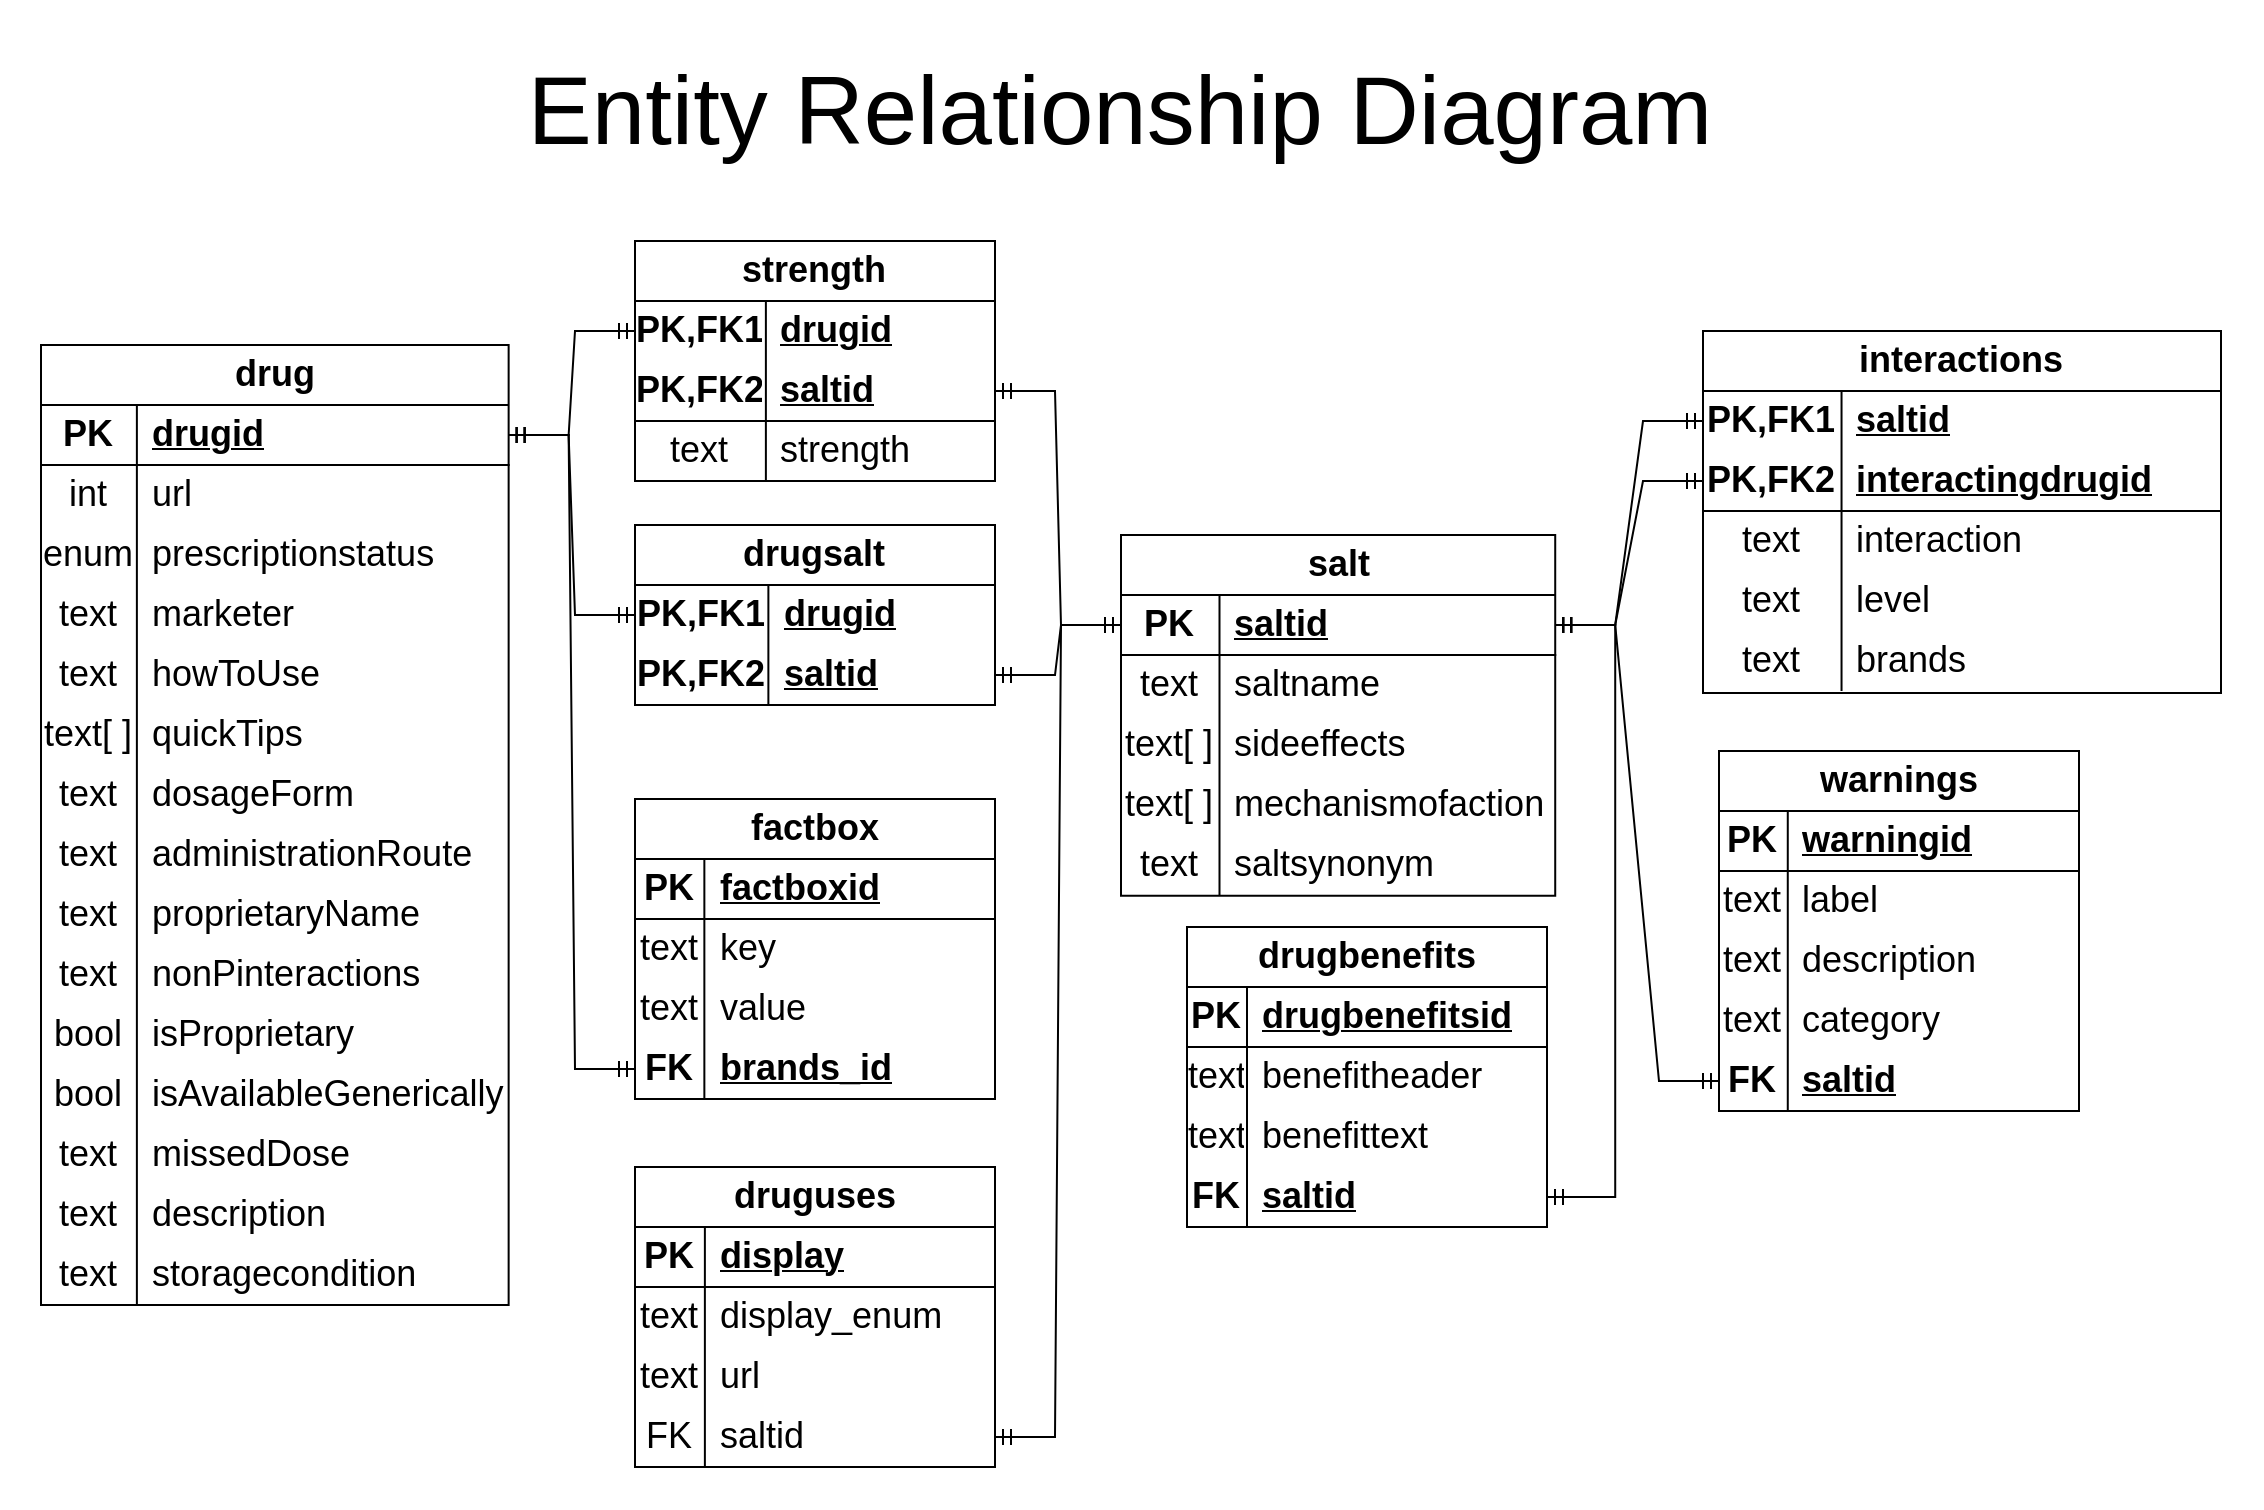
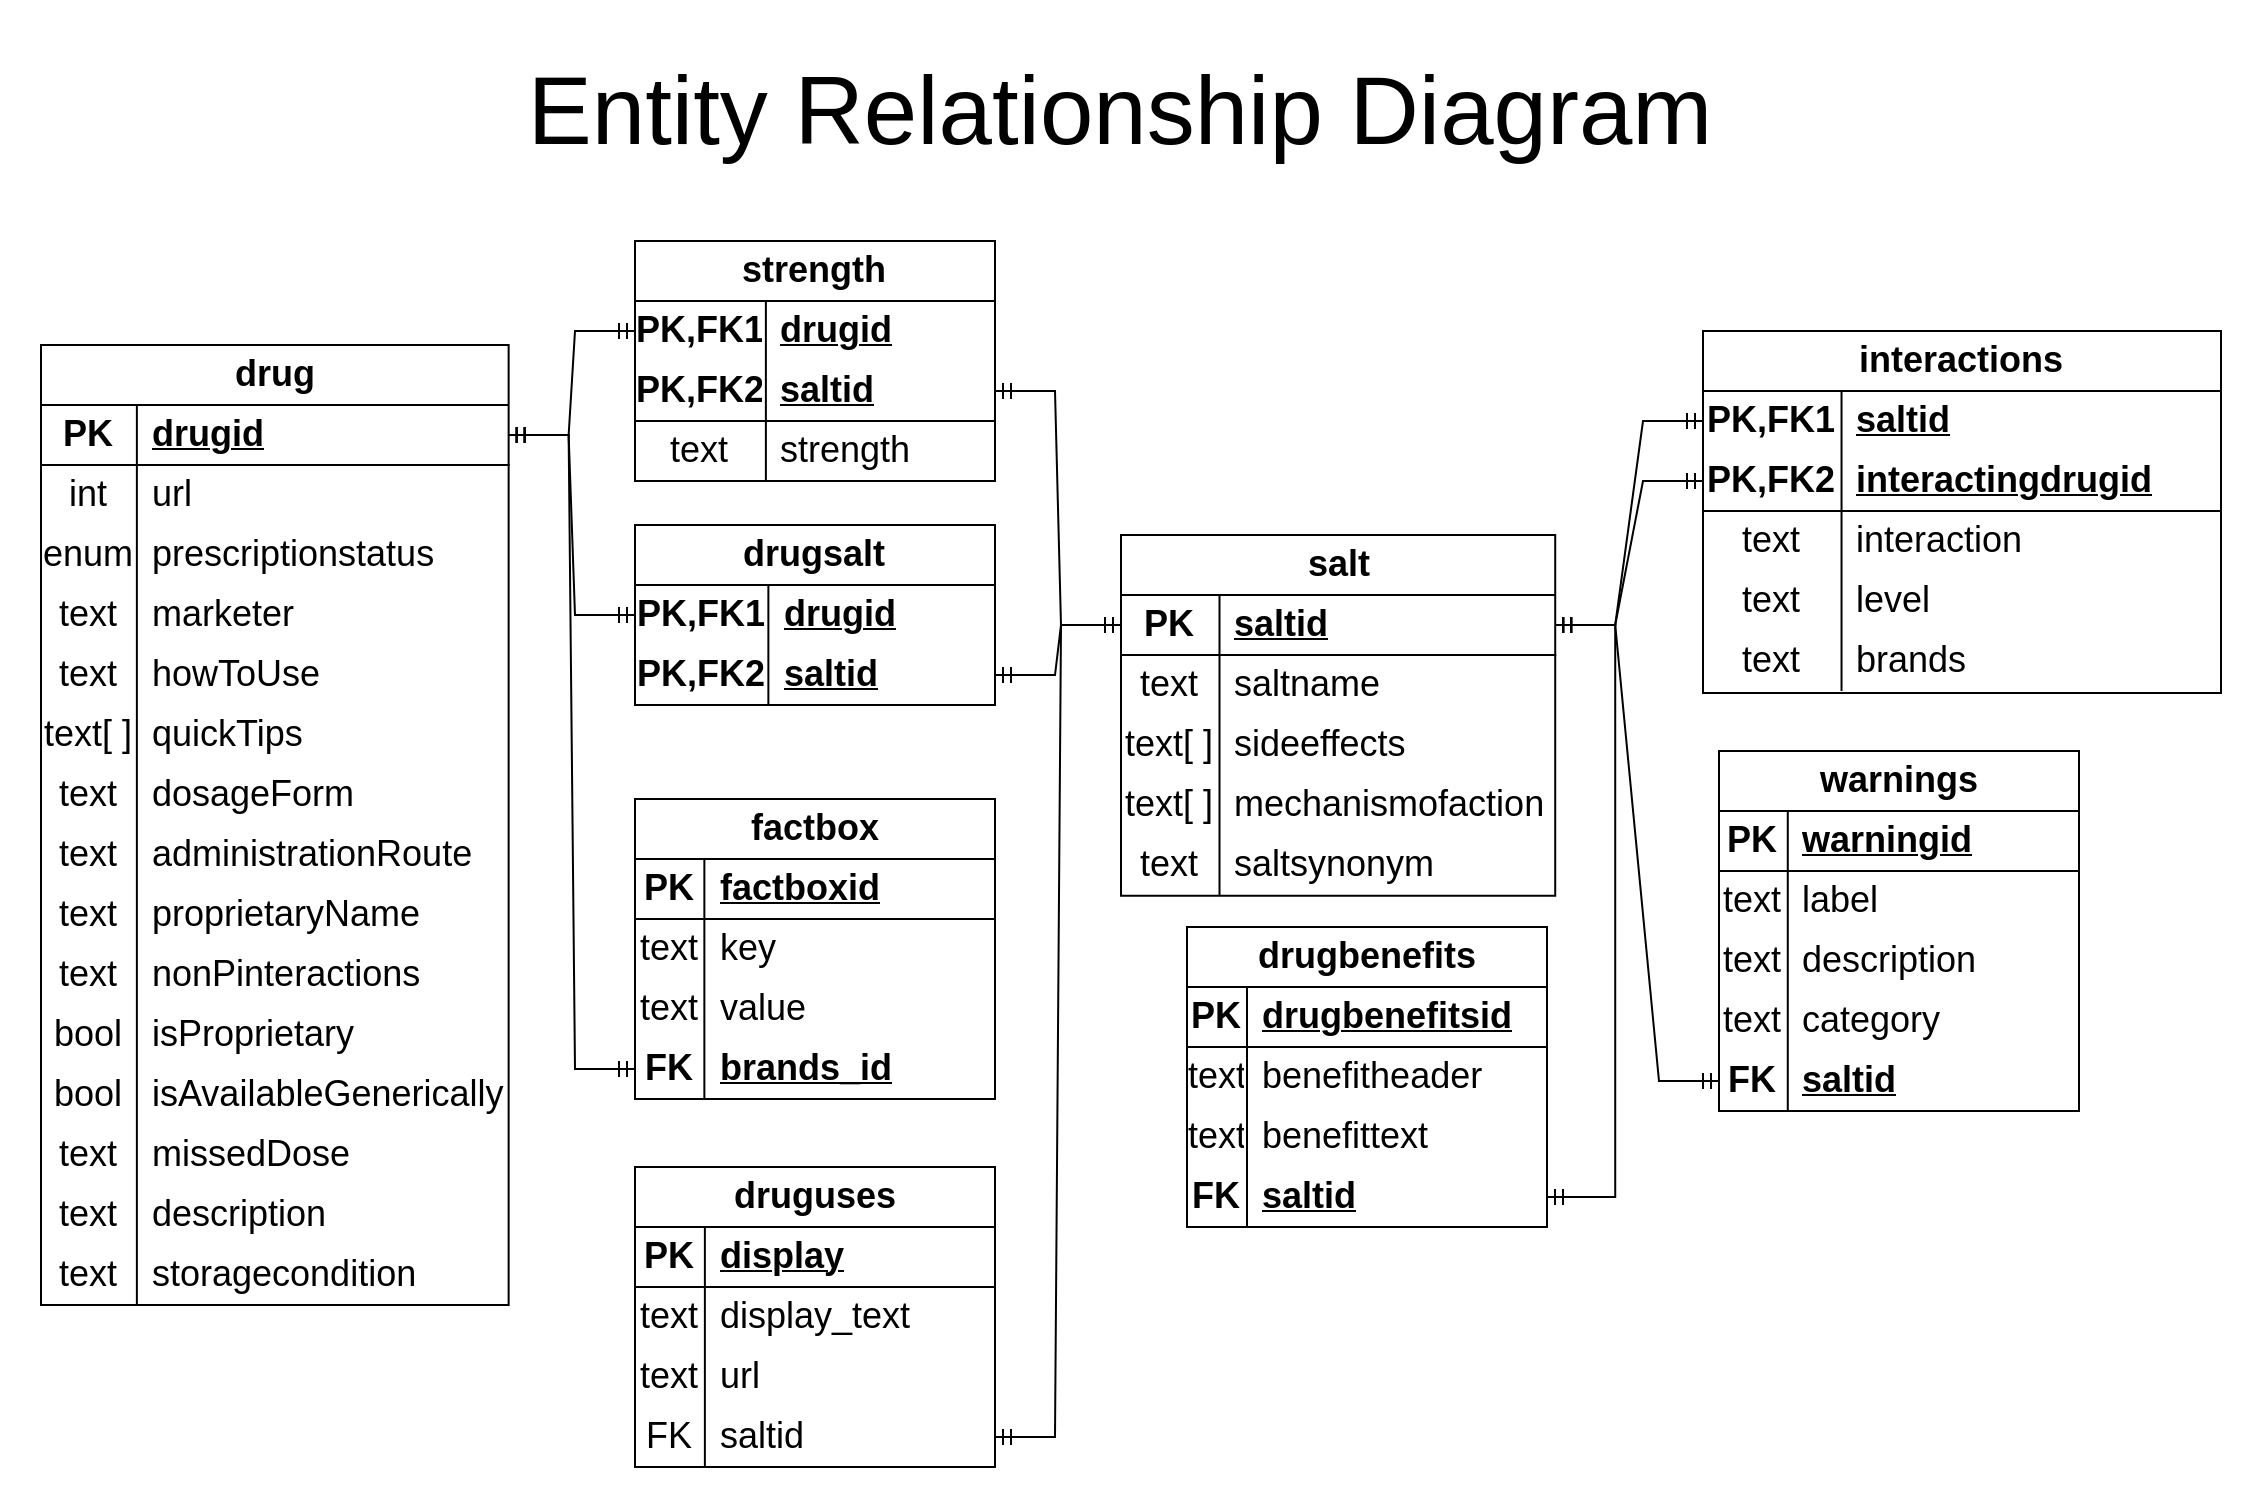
(795, 1317) -> (795, 1317)
